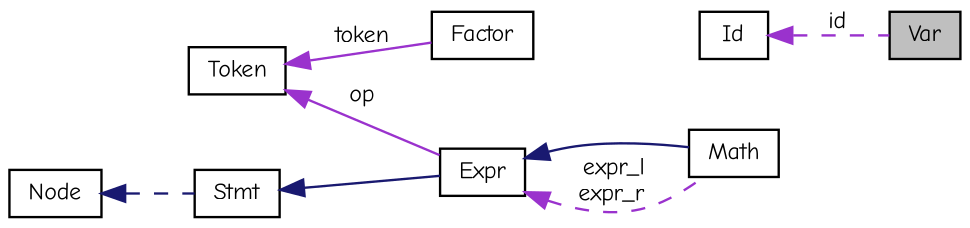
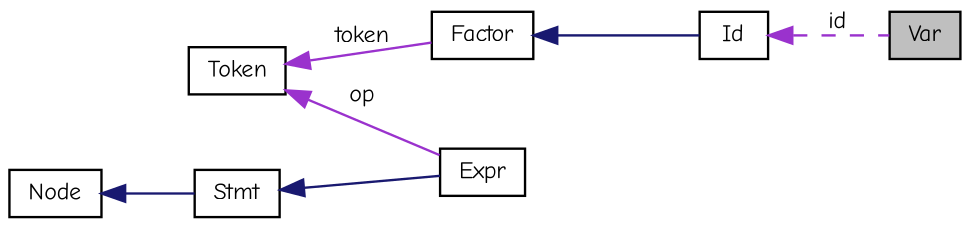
none -> (629, 35)
(734, 153) -> none
(160, 193) -> (160, 193)
